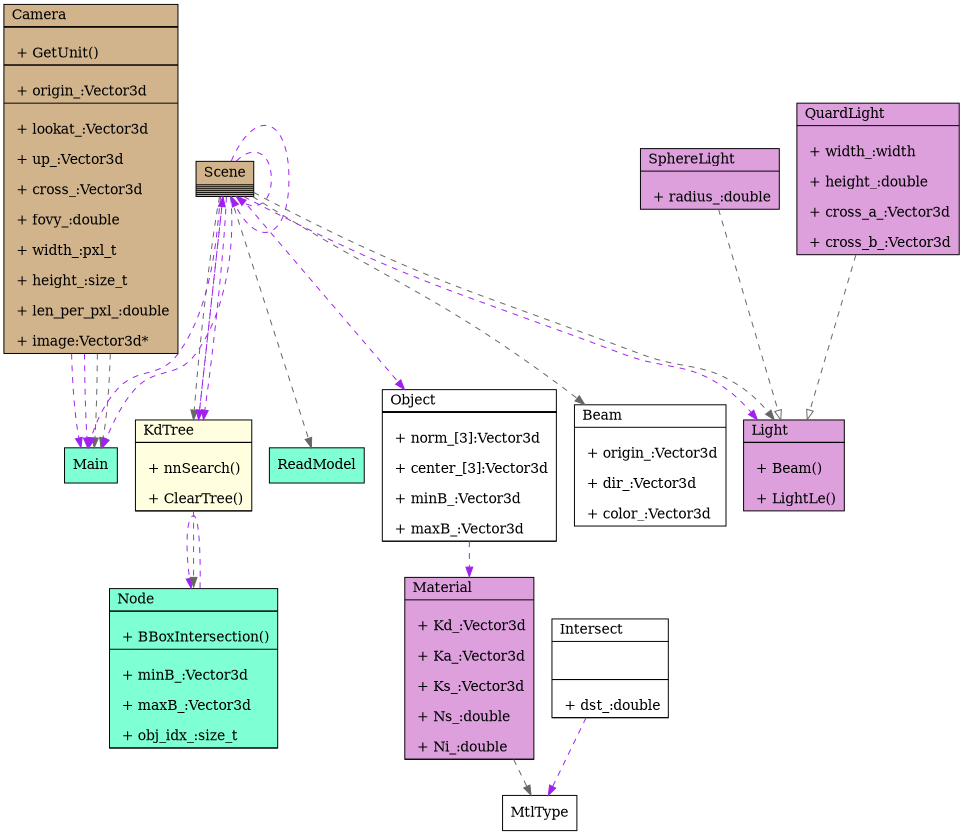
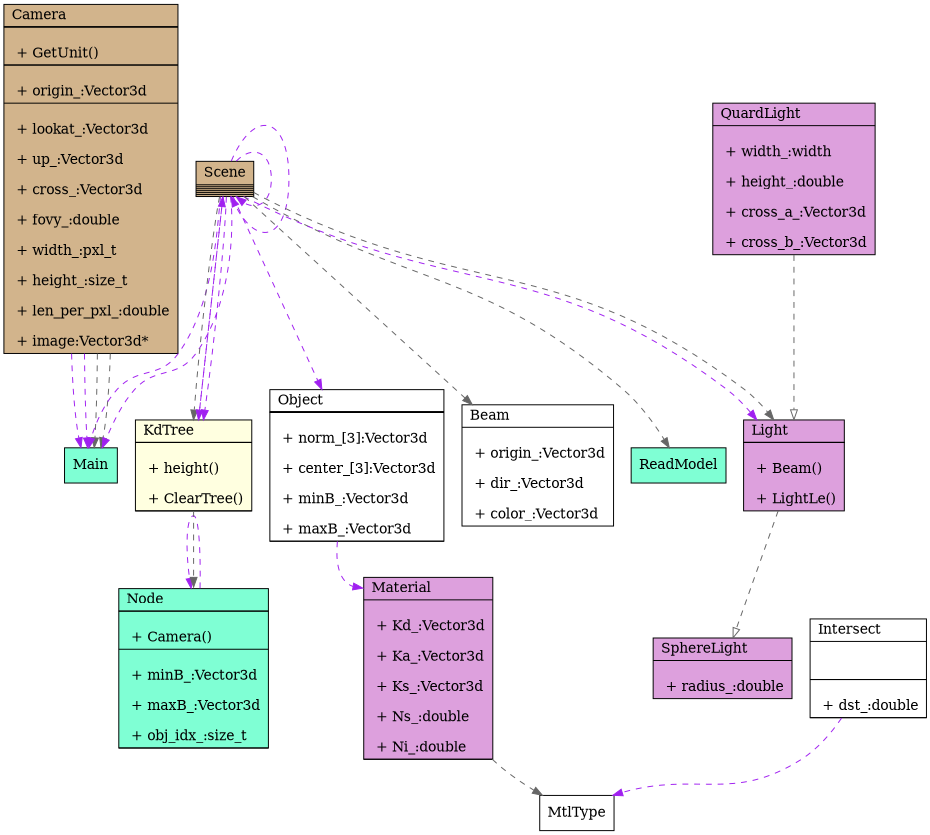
(748, 310) -> (757, 570)
(192, 469) -> (181, 469)
(194, 638) -> (170, 638)
